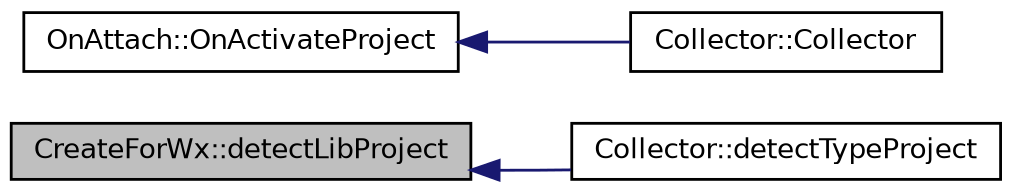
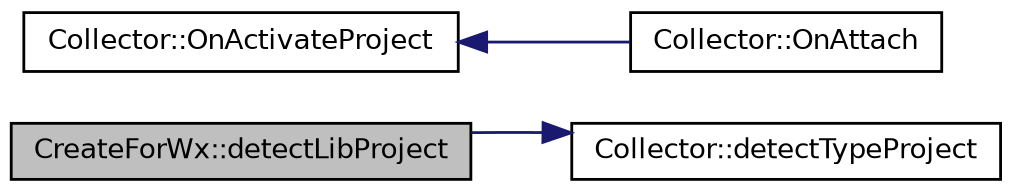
(241, 42) -> (241, 42)
(786, 42) -> (786, 42)
(535, 170) -> (507, 132)
